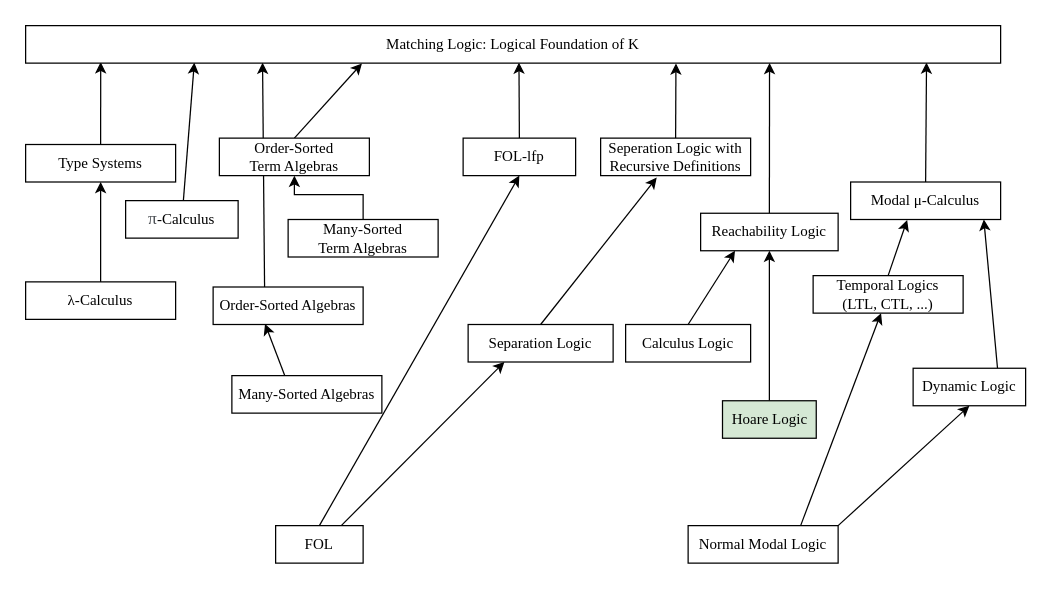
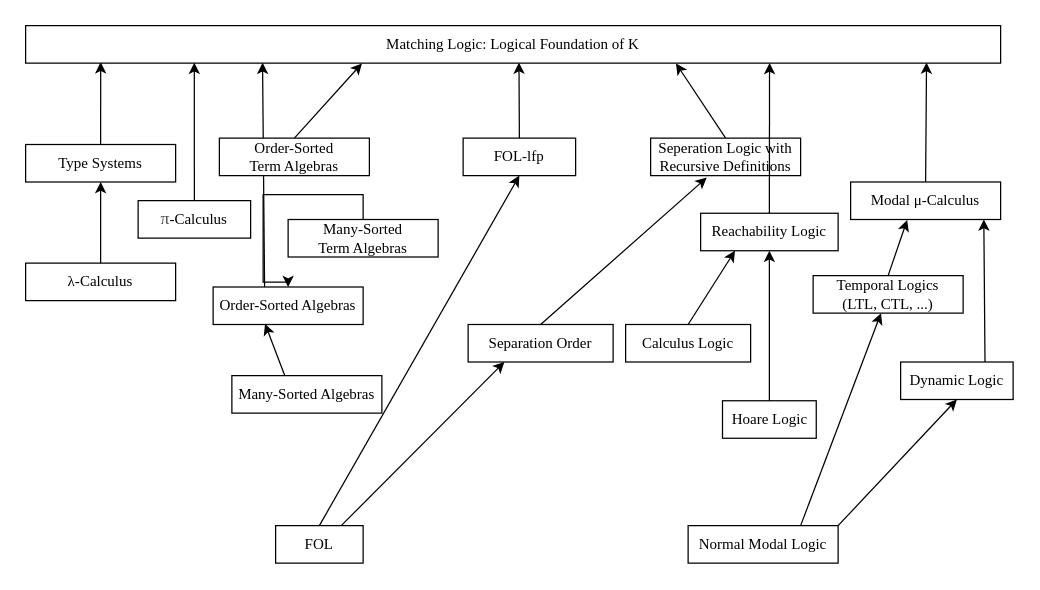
(676, 157) -> (726, 157)
(294, 190) -> (281, 195)
(182, 219) -> (194, 219)
(101, 301) -> (101, 282)
(541, 343) -> (541, 343)
(969, 387) -> (957, 381)
(769, 420) -> (769, 420)
